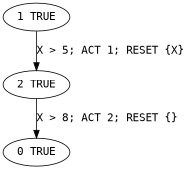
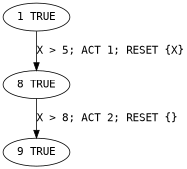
(36, 85) -> (36, 85)
(36, 152) -> (36, 152)
